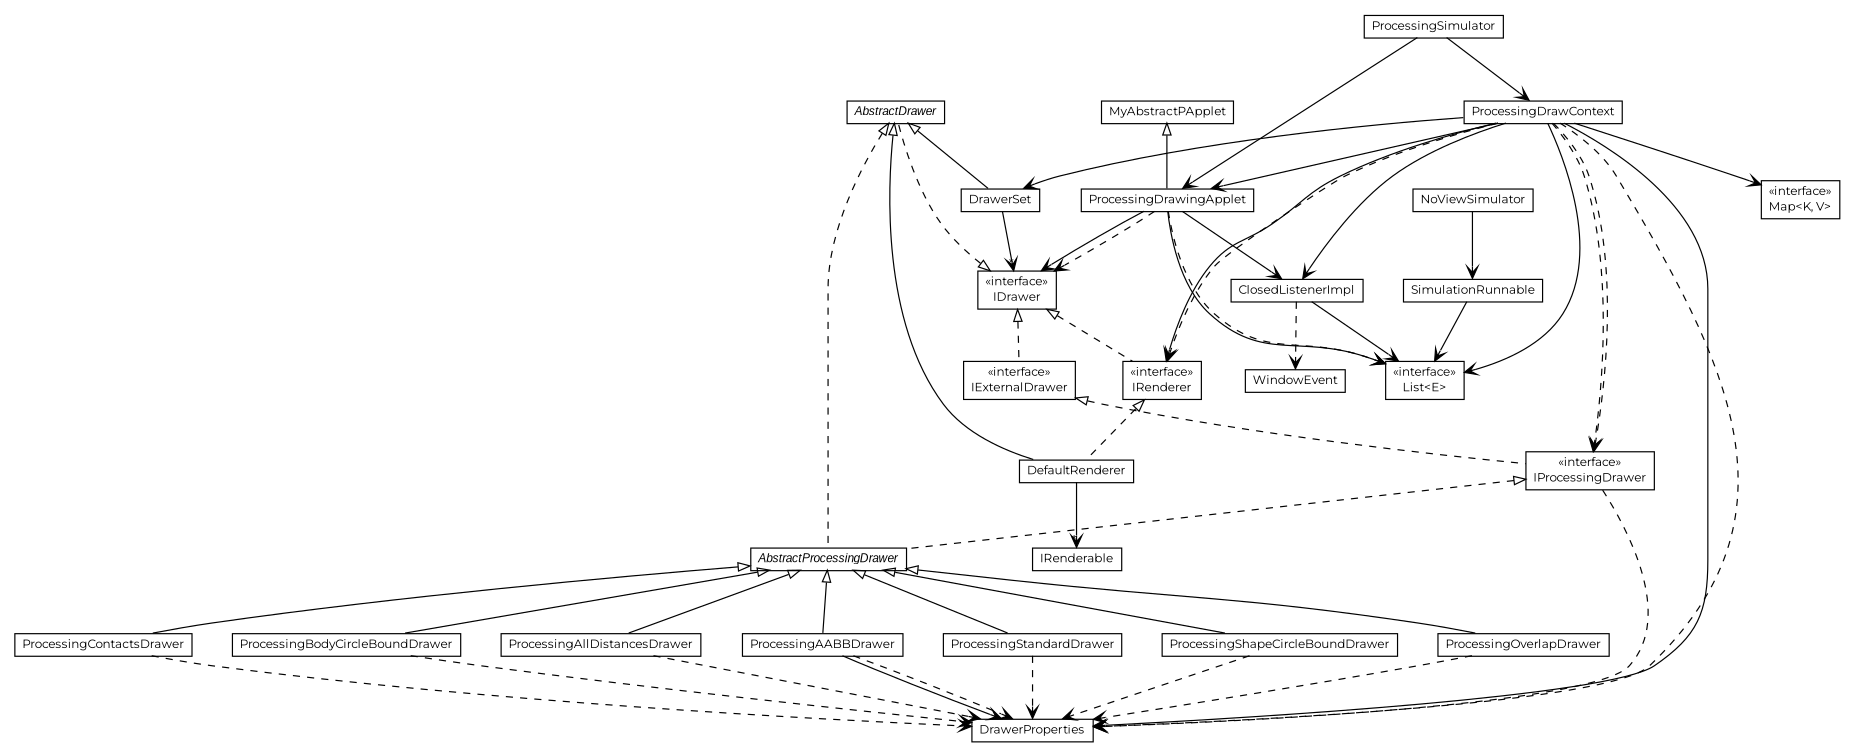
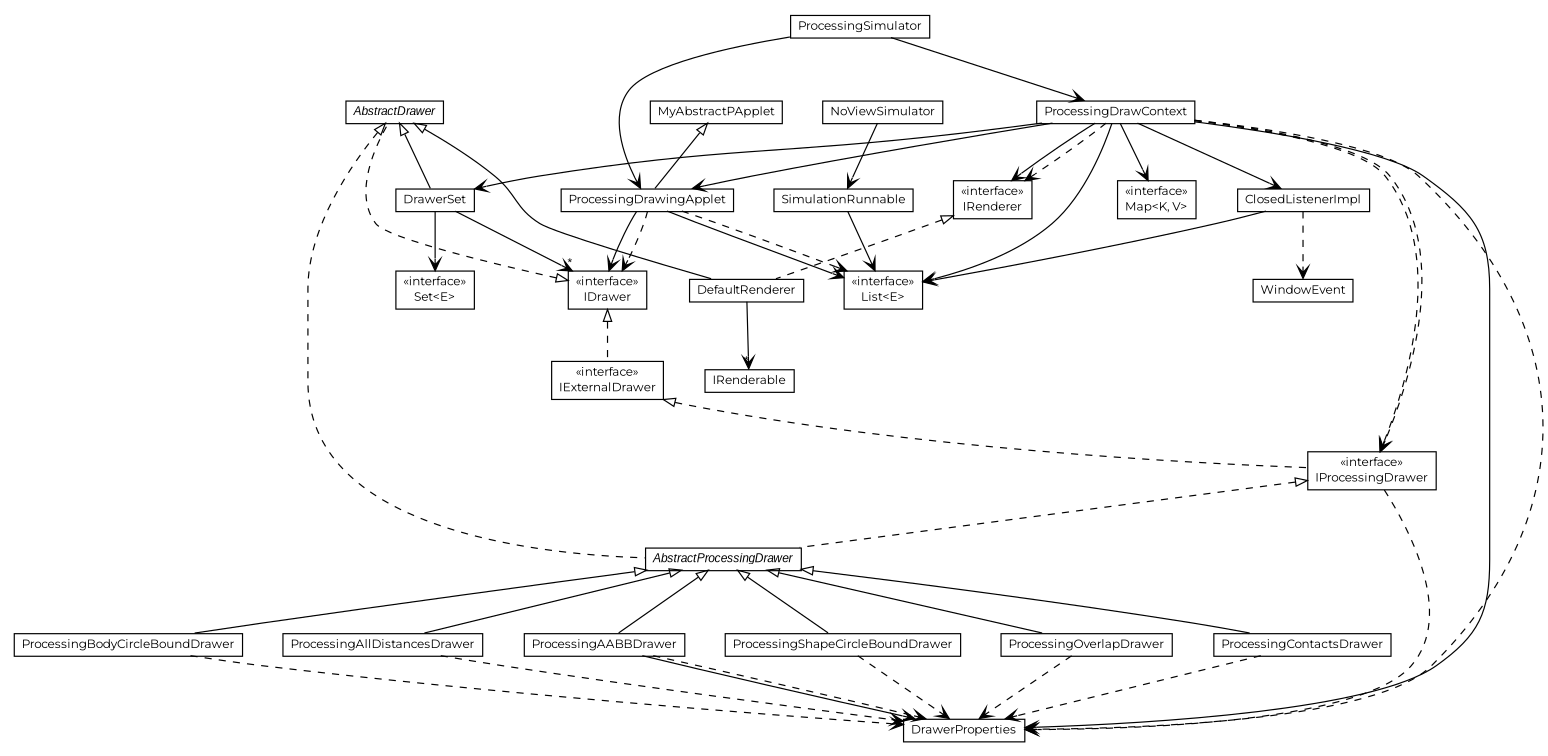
(1225, 240) -> none
none -> (435, 290)
(1095, 338) -> none
(1033, 644) -> none
